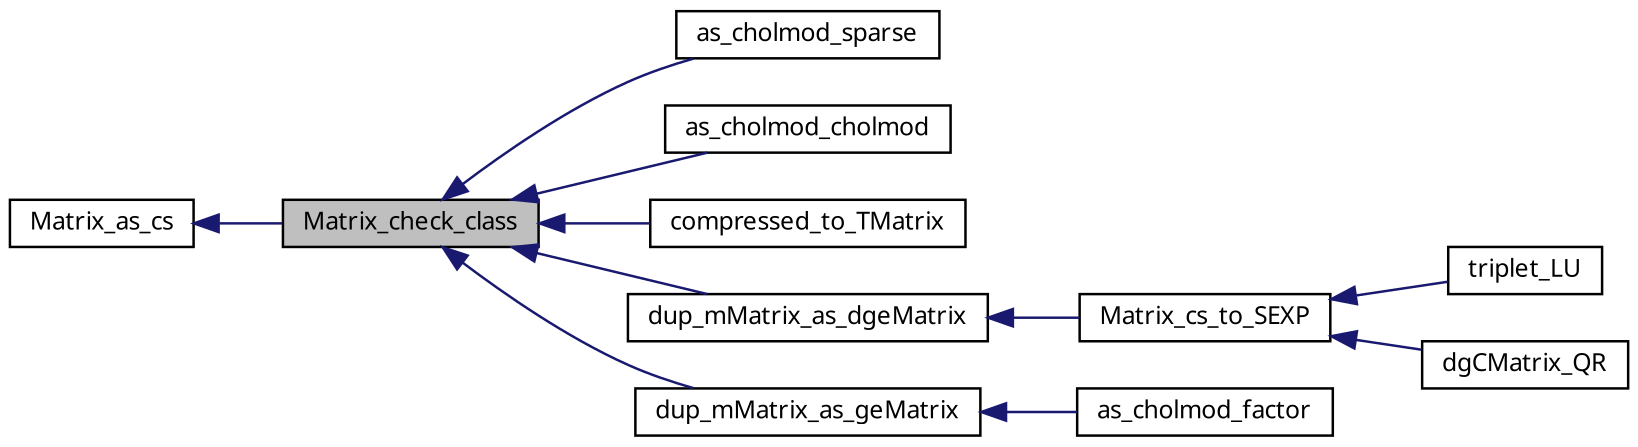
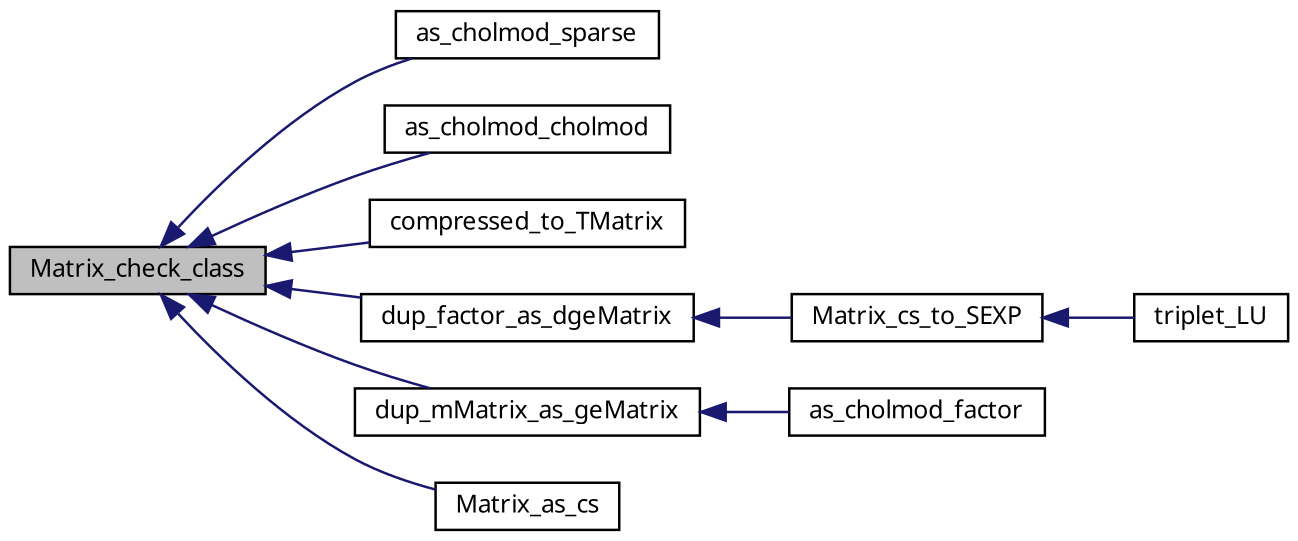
(251, 223) -> (295, 420)
(808, 318) -> (527, 318)
(1525, 365) -> none
